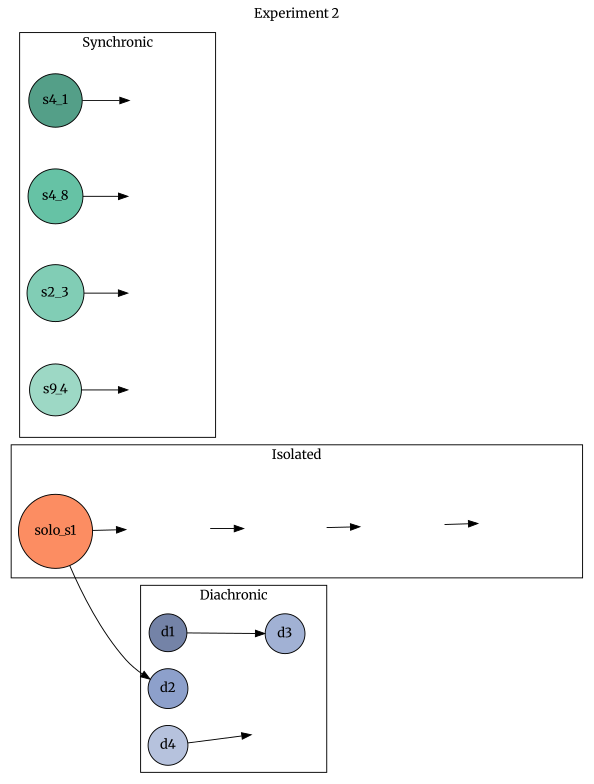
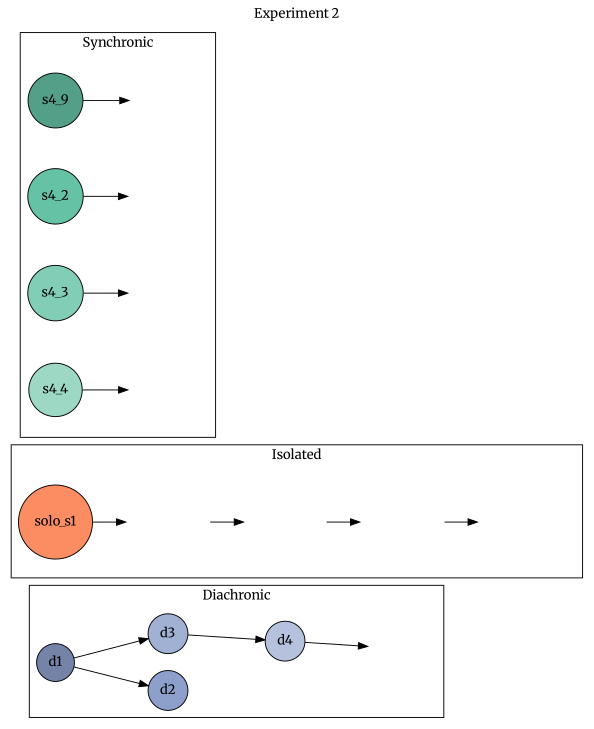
(56, 100) -> (56, 100)
(56, 196) -> (56, 196)
(56, 293) -> (56, 293)
(56, 390) -> (56, 390)
(100, 624) -> (107, 675)
none -> (222, 637)
